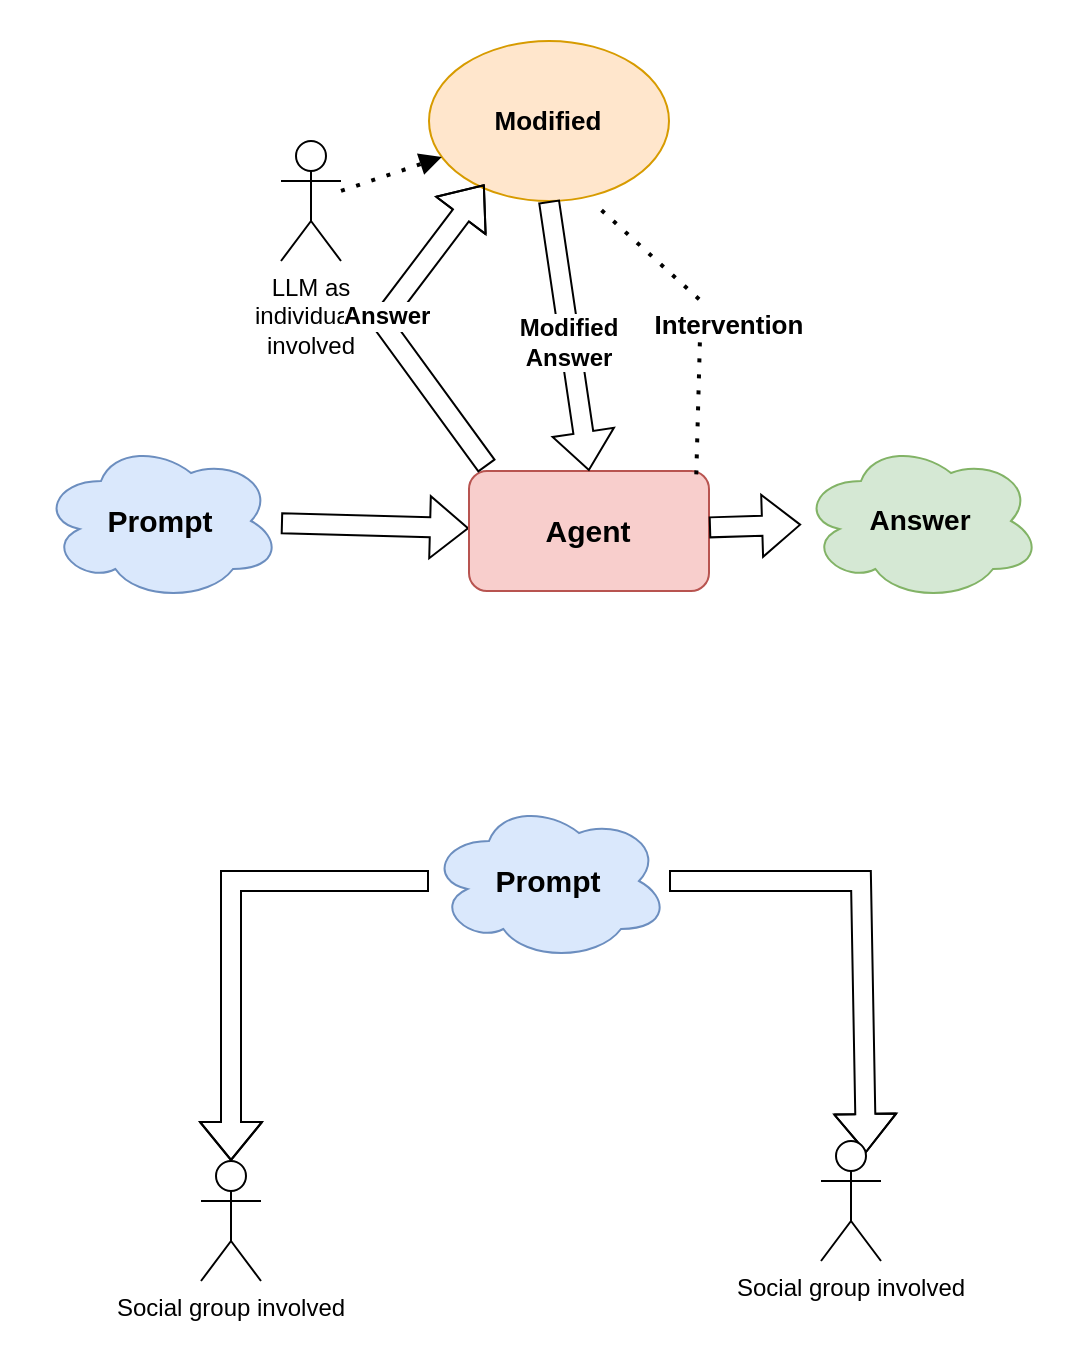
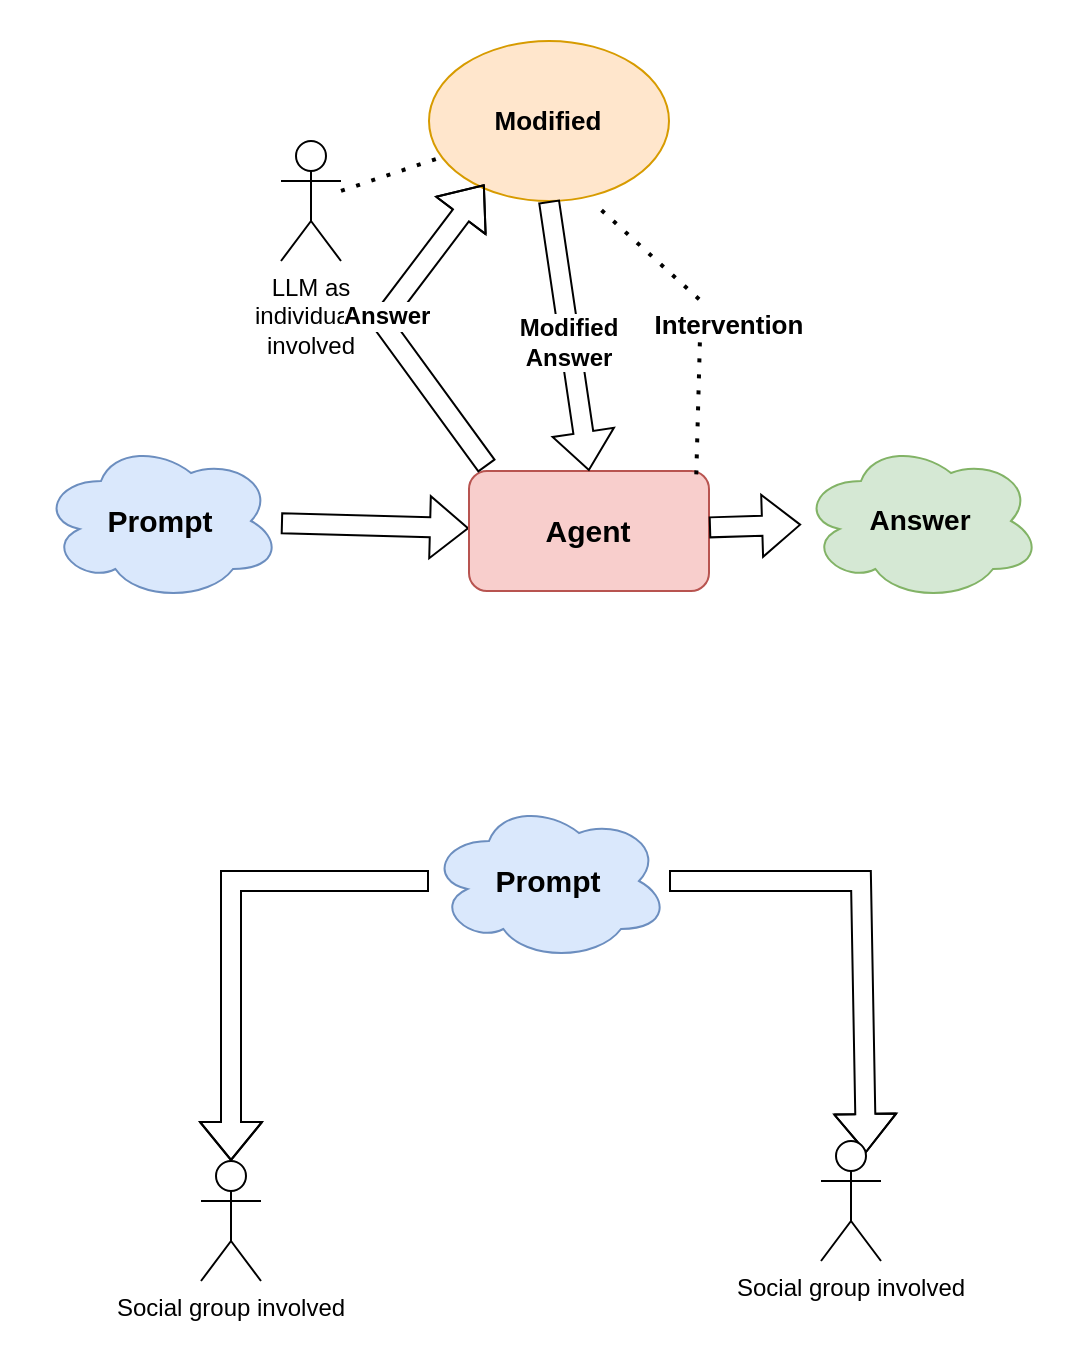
(421, 164) -> (430, 161)
